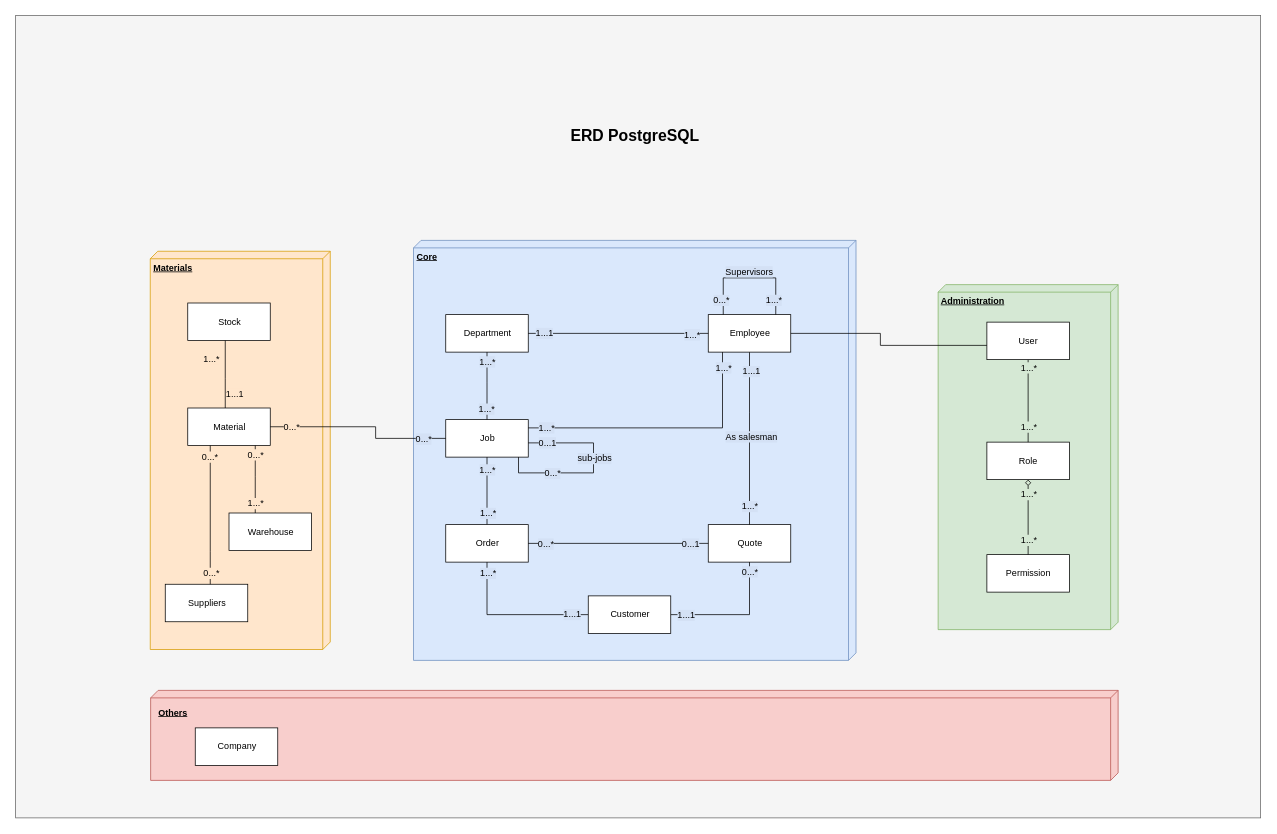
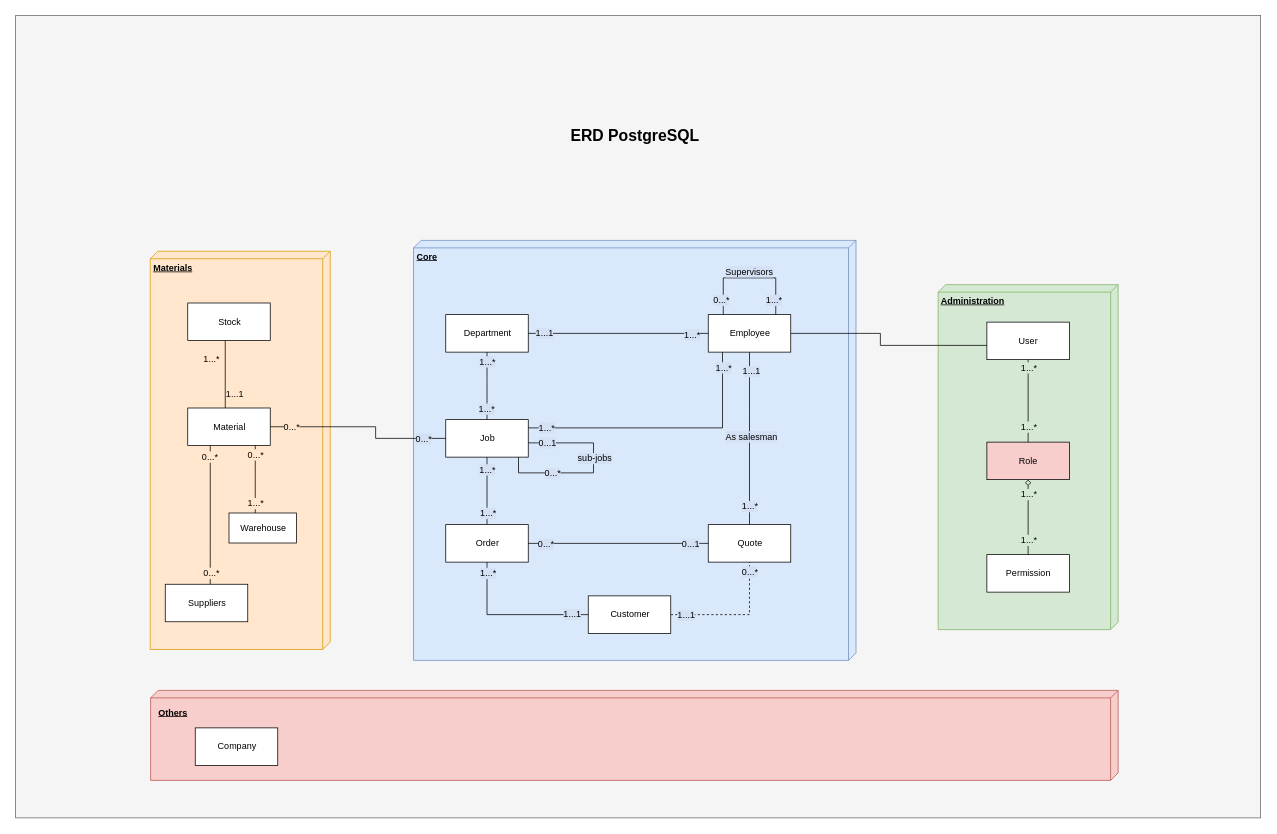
(1028, 461) -> (1028, 461)
(270, 532) -> (263, 528)
(740, 615) -> (740, 615)
